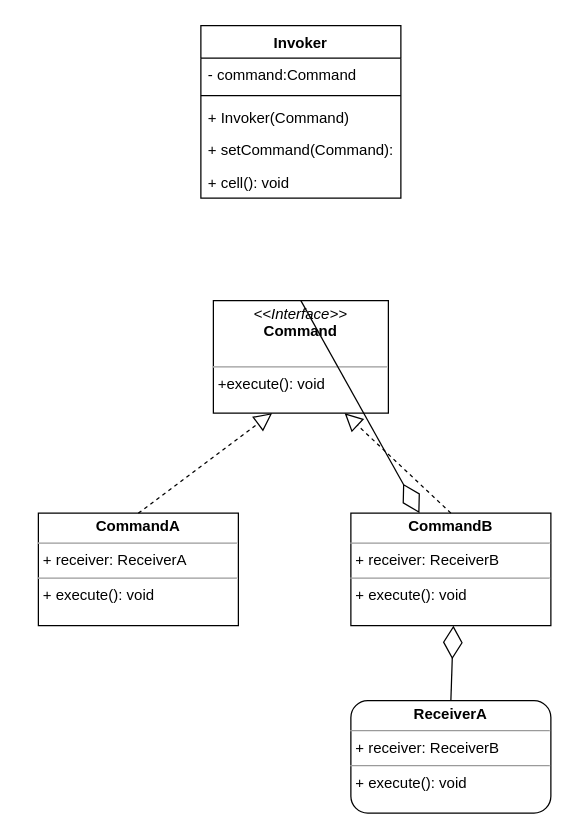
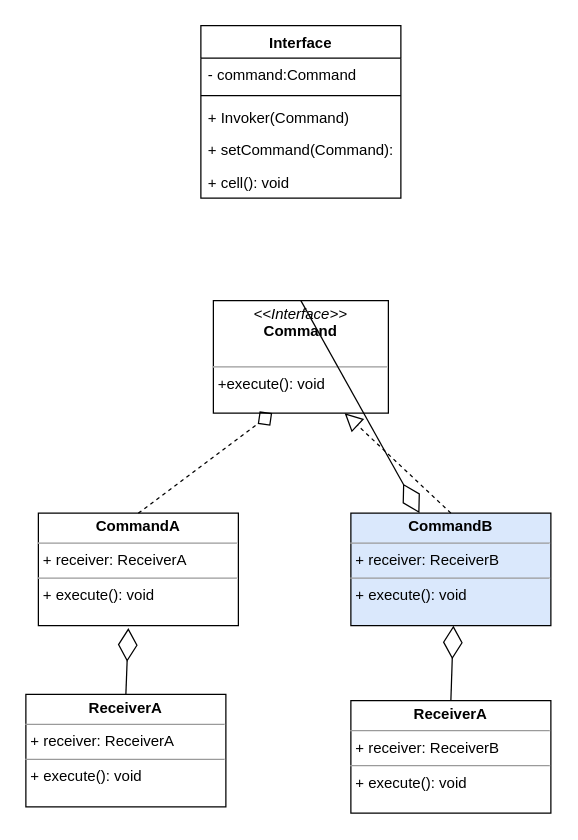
(300, 43) -> (300, 43)
(256, 425) -> (257, 425)
(451, 569) -> (451, 569)
none -> (126, 678)
none -> (126, 751)
(451, 757) -> (451, 757)
